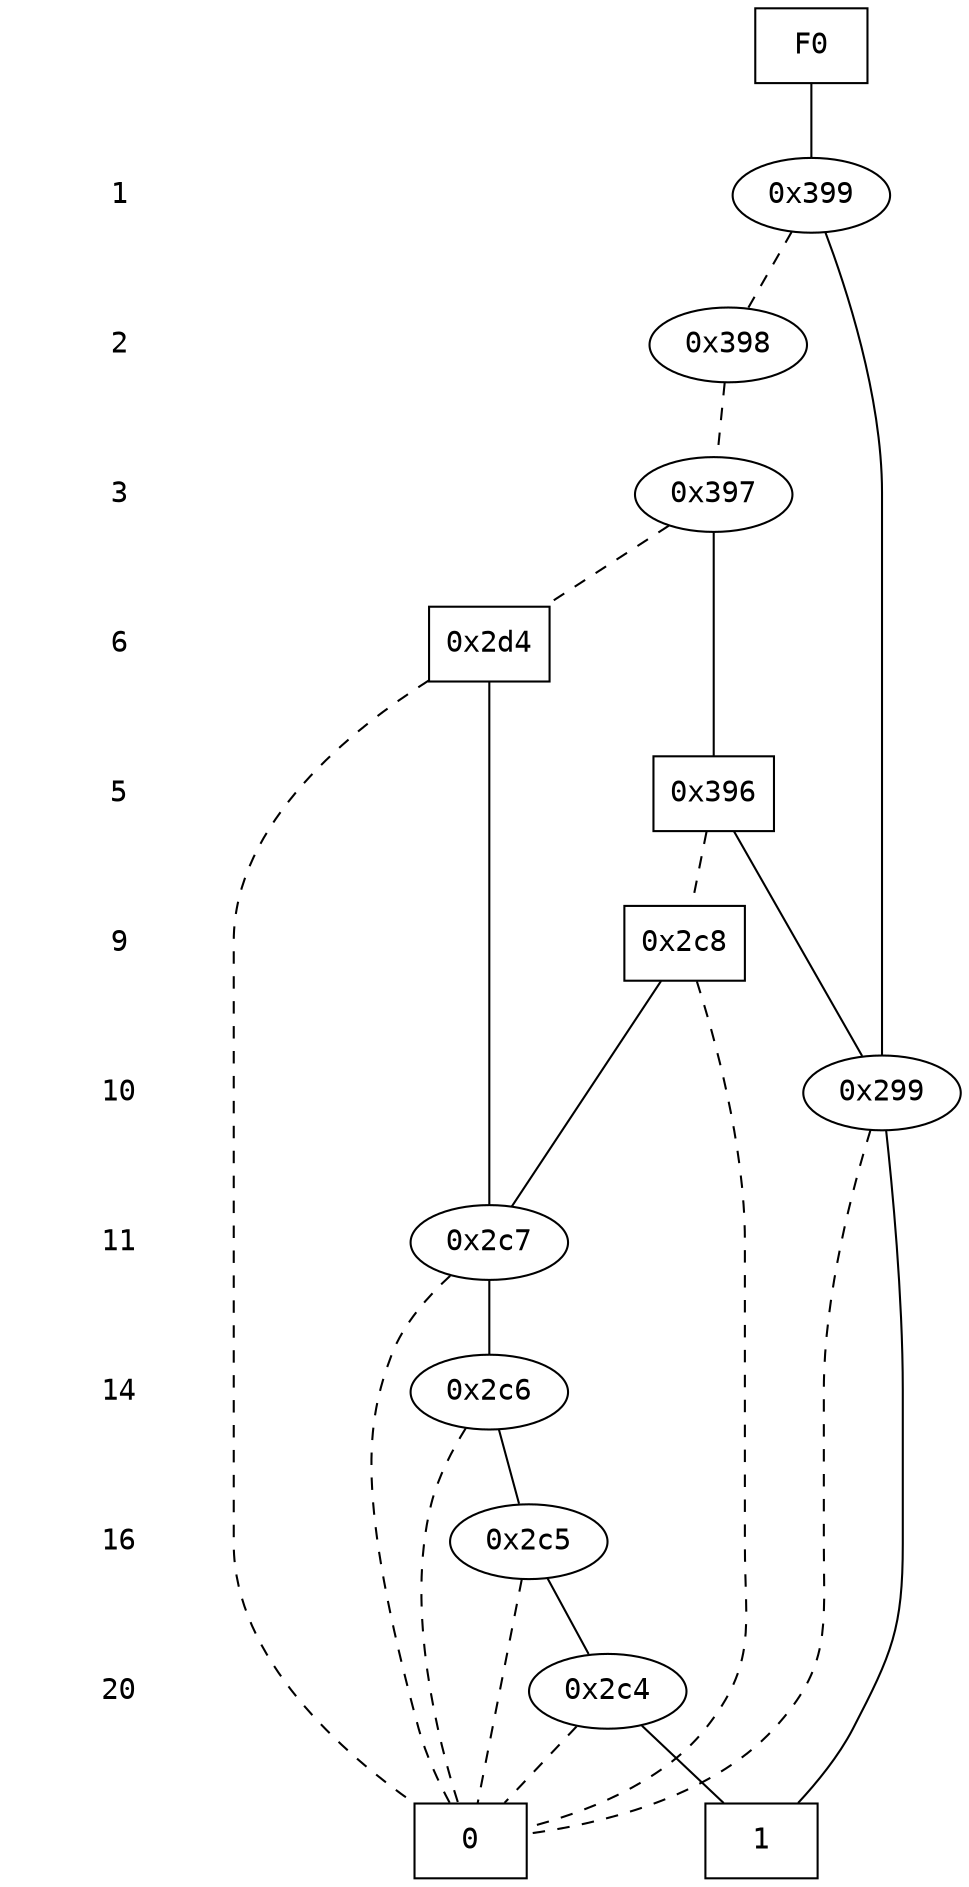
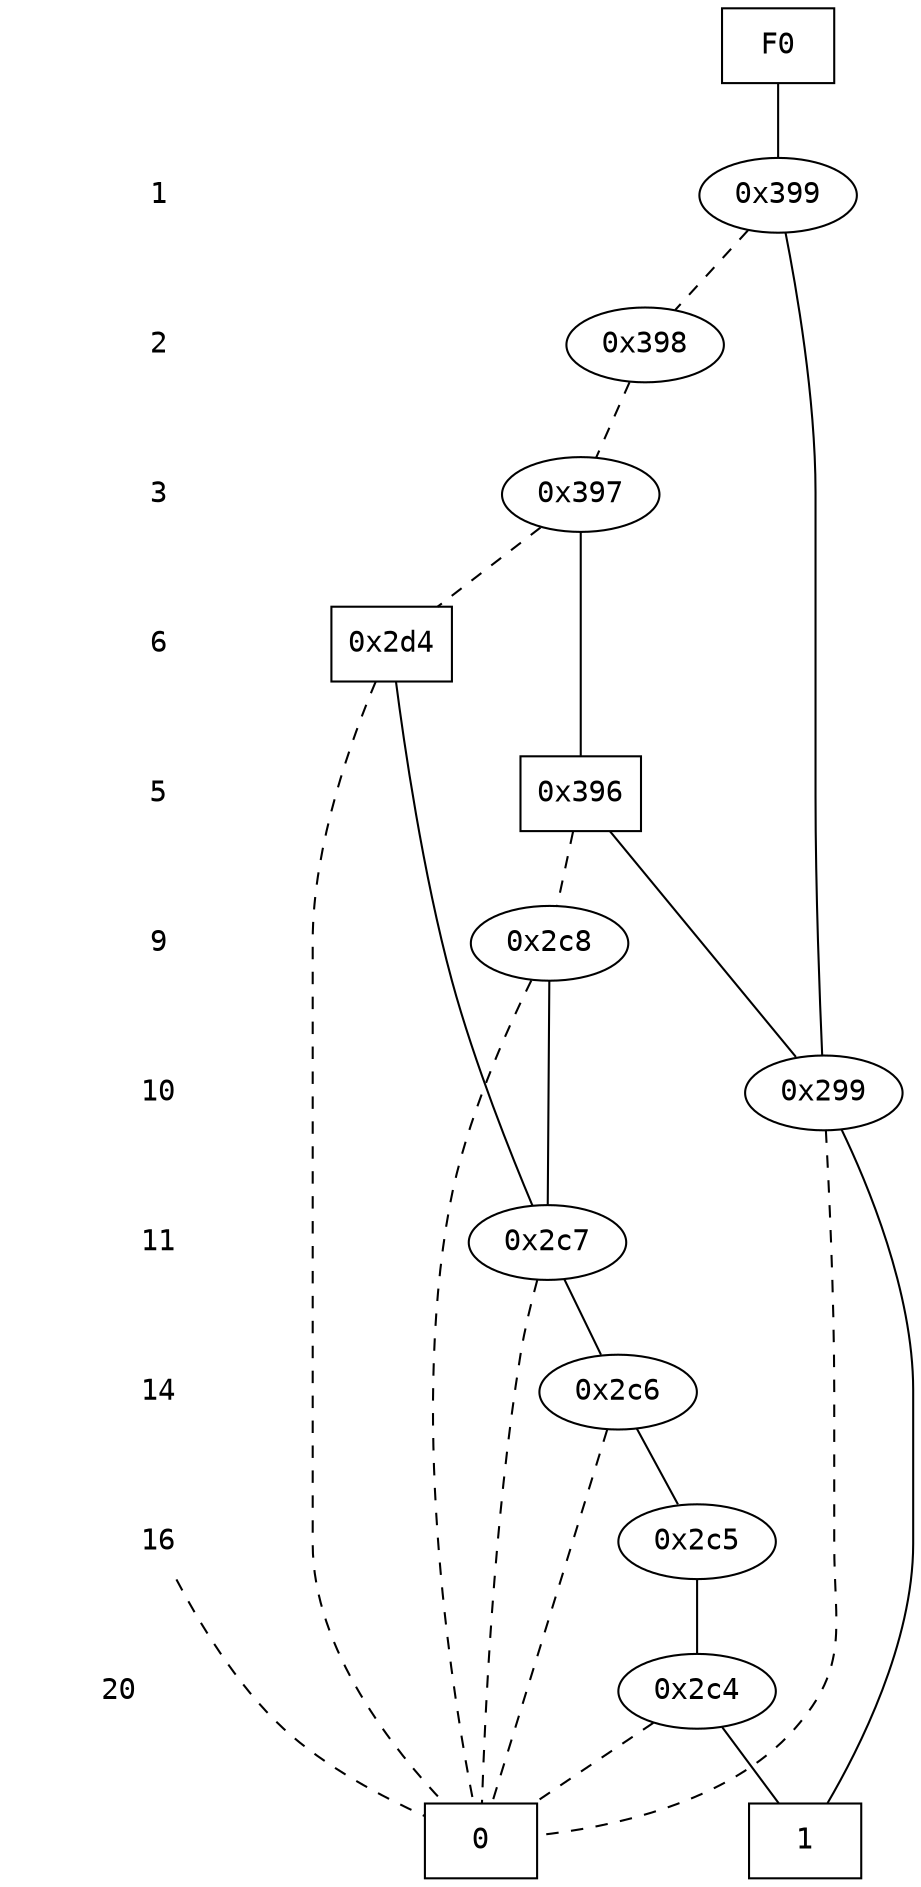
(685, 943) -> (550, 943)
(500, 1691) -> (277, 1722)
